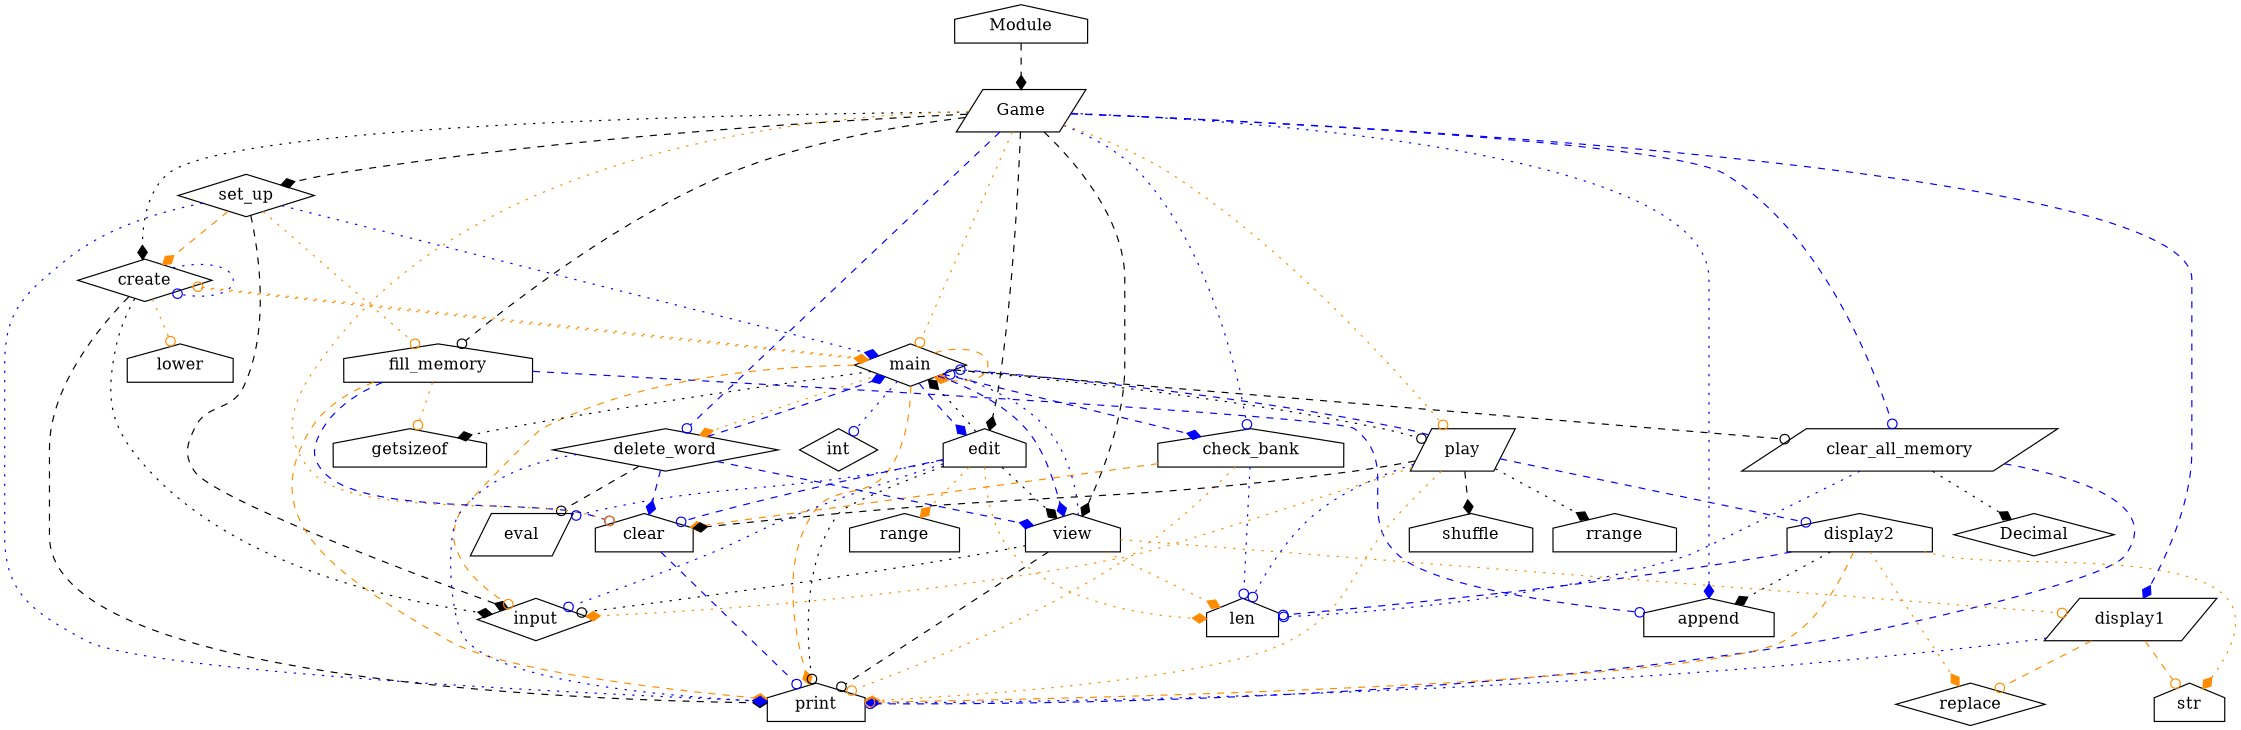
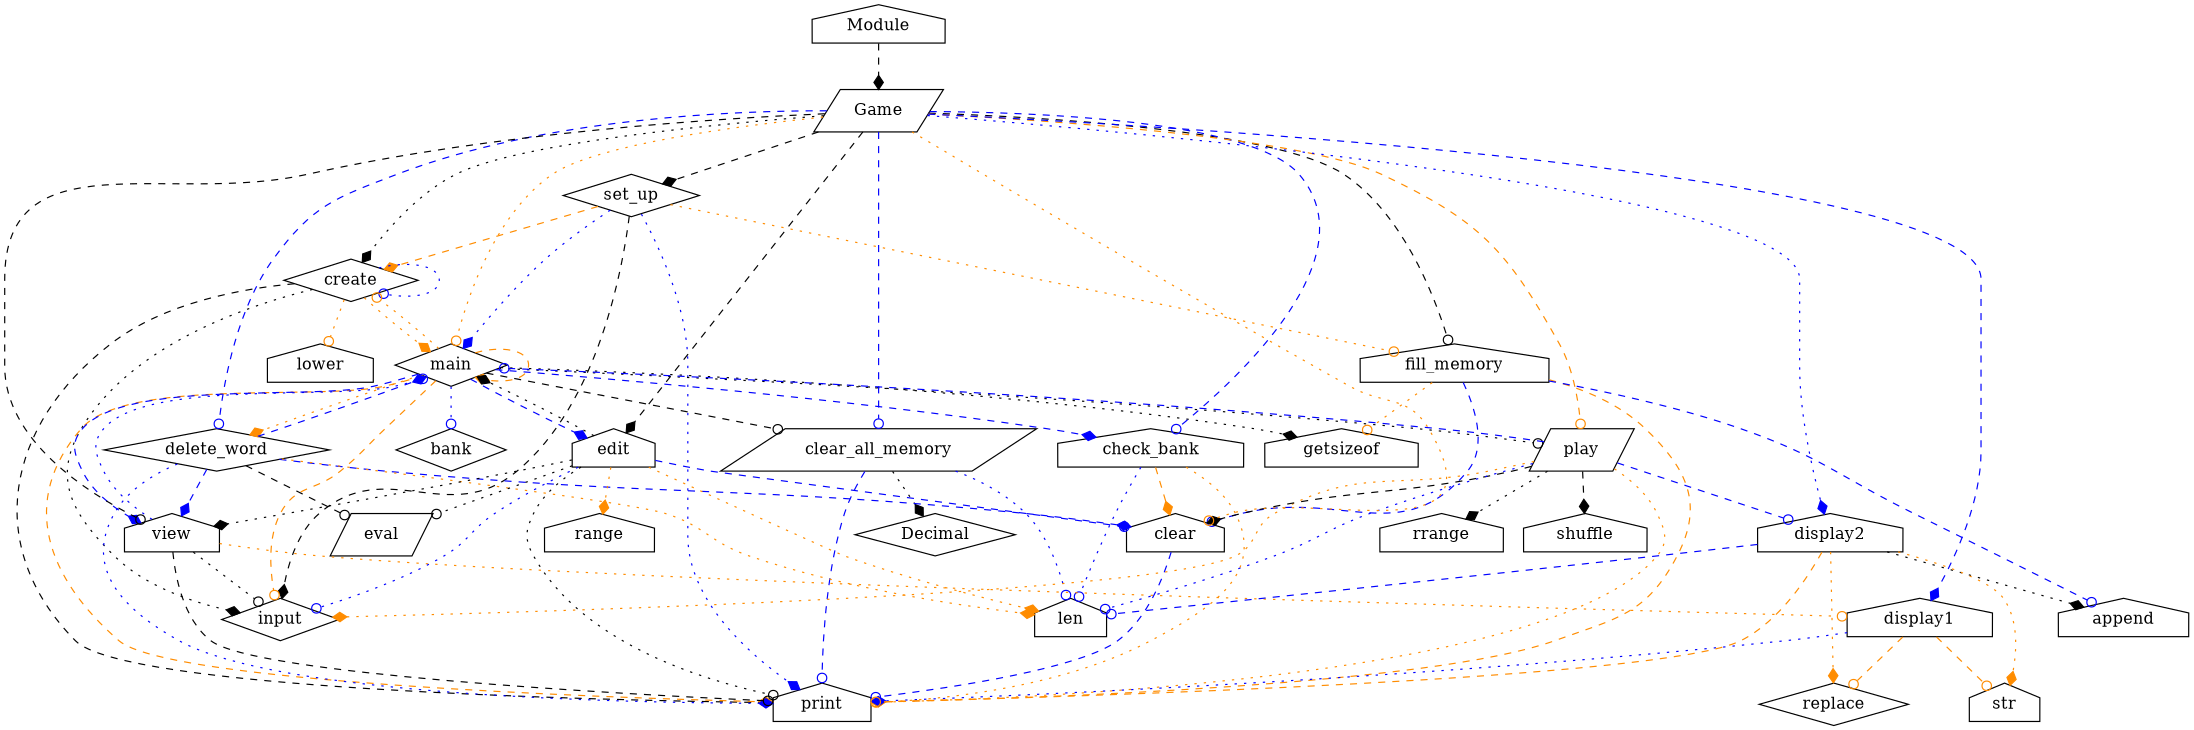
(1561, 175) -> (1485, 177)
(1190, 248) -> (1283, 163)
(1270, 249) -> (1377, 173)
(1125, 308) -> (241, 182)
(839, 450) -> (451, 450)
(762, 487) -> (490, 495)
(1156, 576) -> (658, 512)
(2131, 620) -> (1920, 620)
